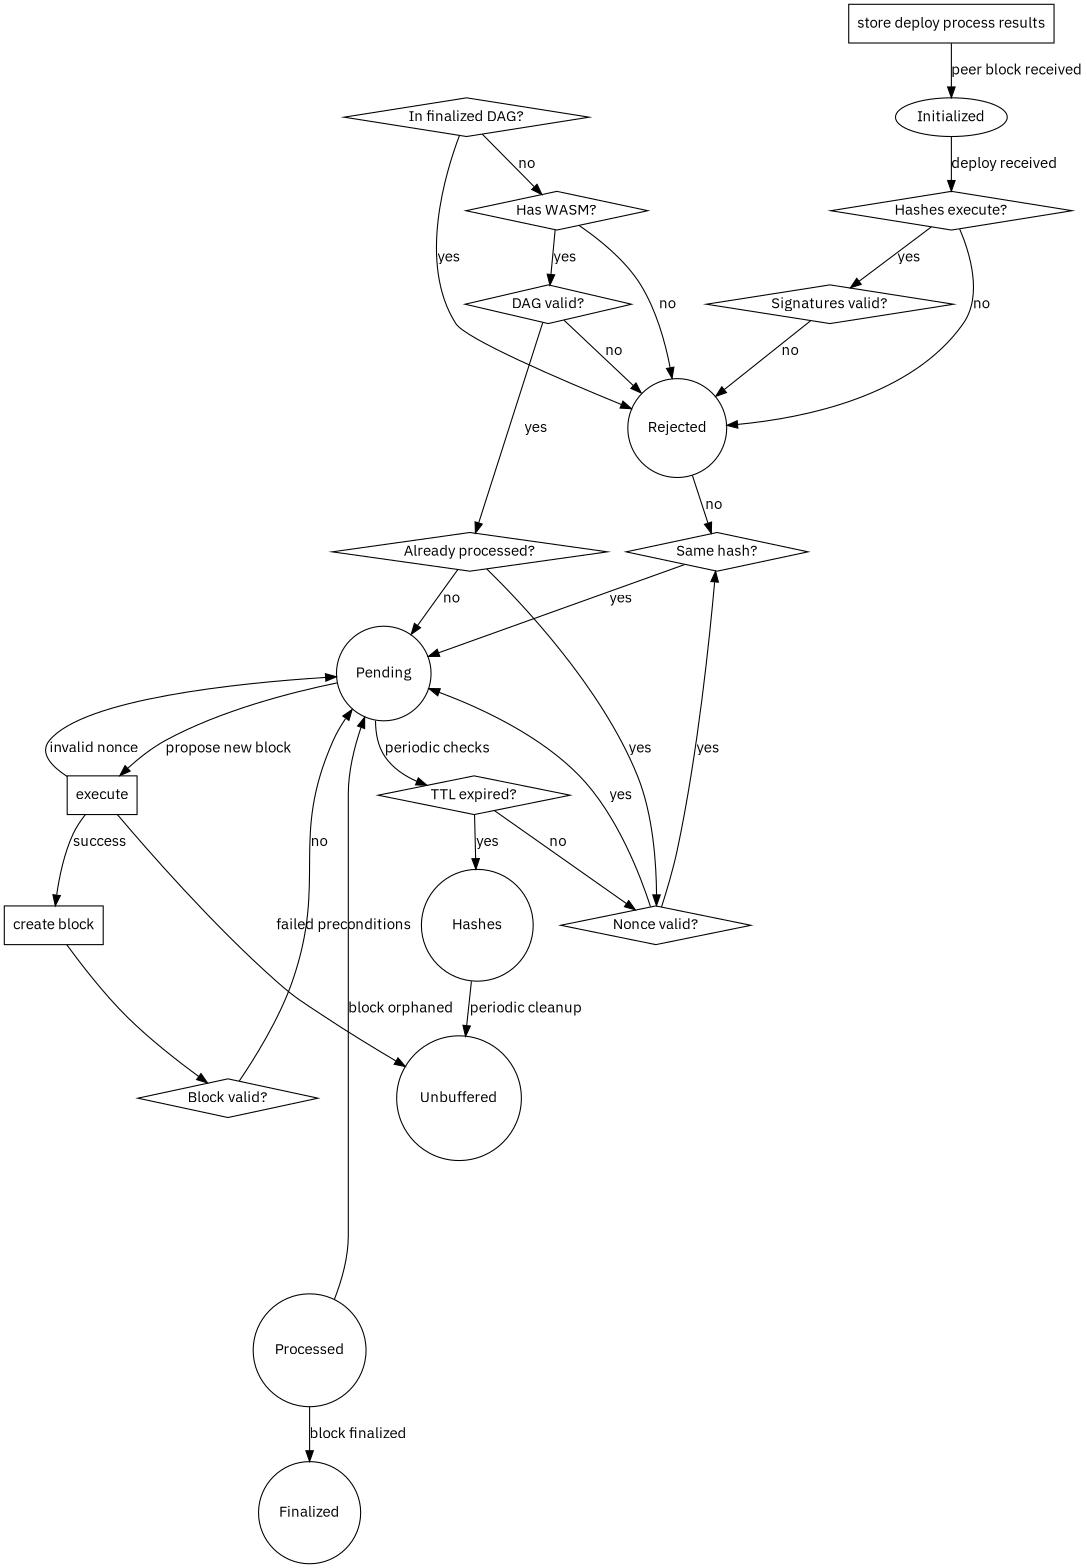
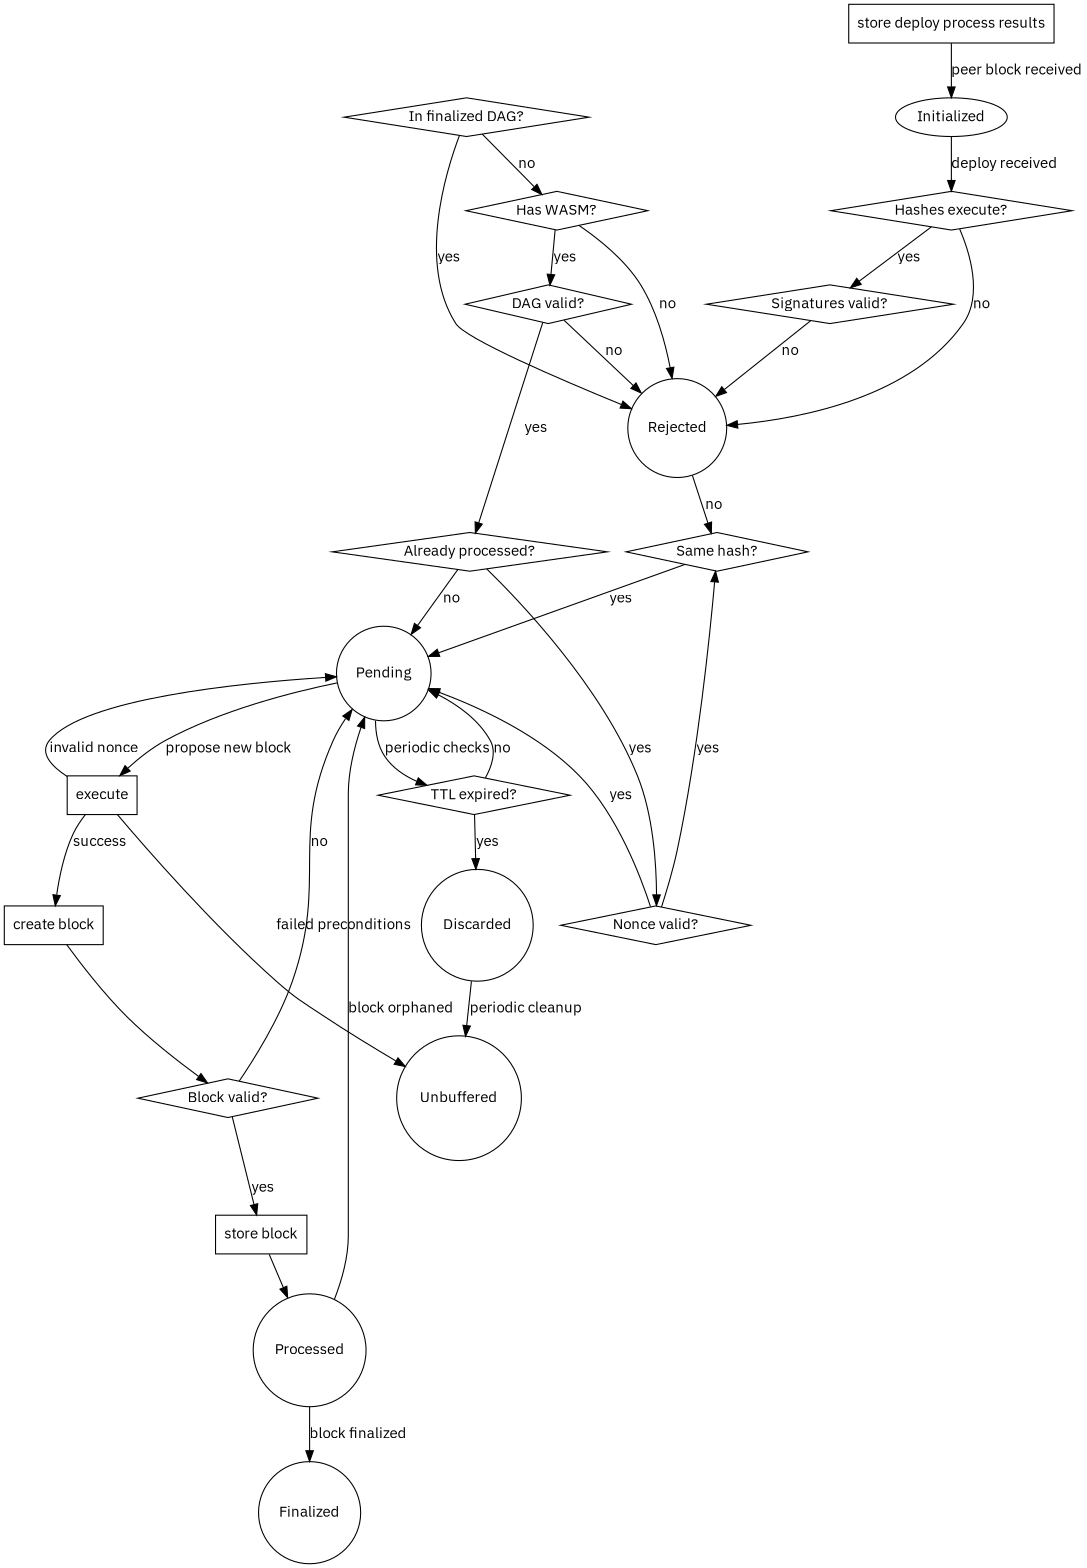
(561, 857) -> (481, 728)
(477, 925) -> (477, 925)
none -> (261, 1234)
